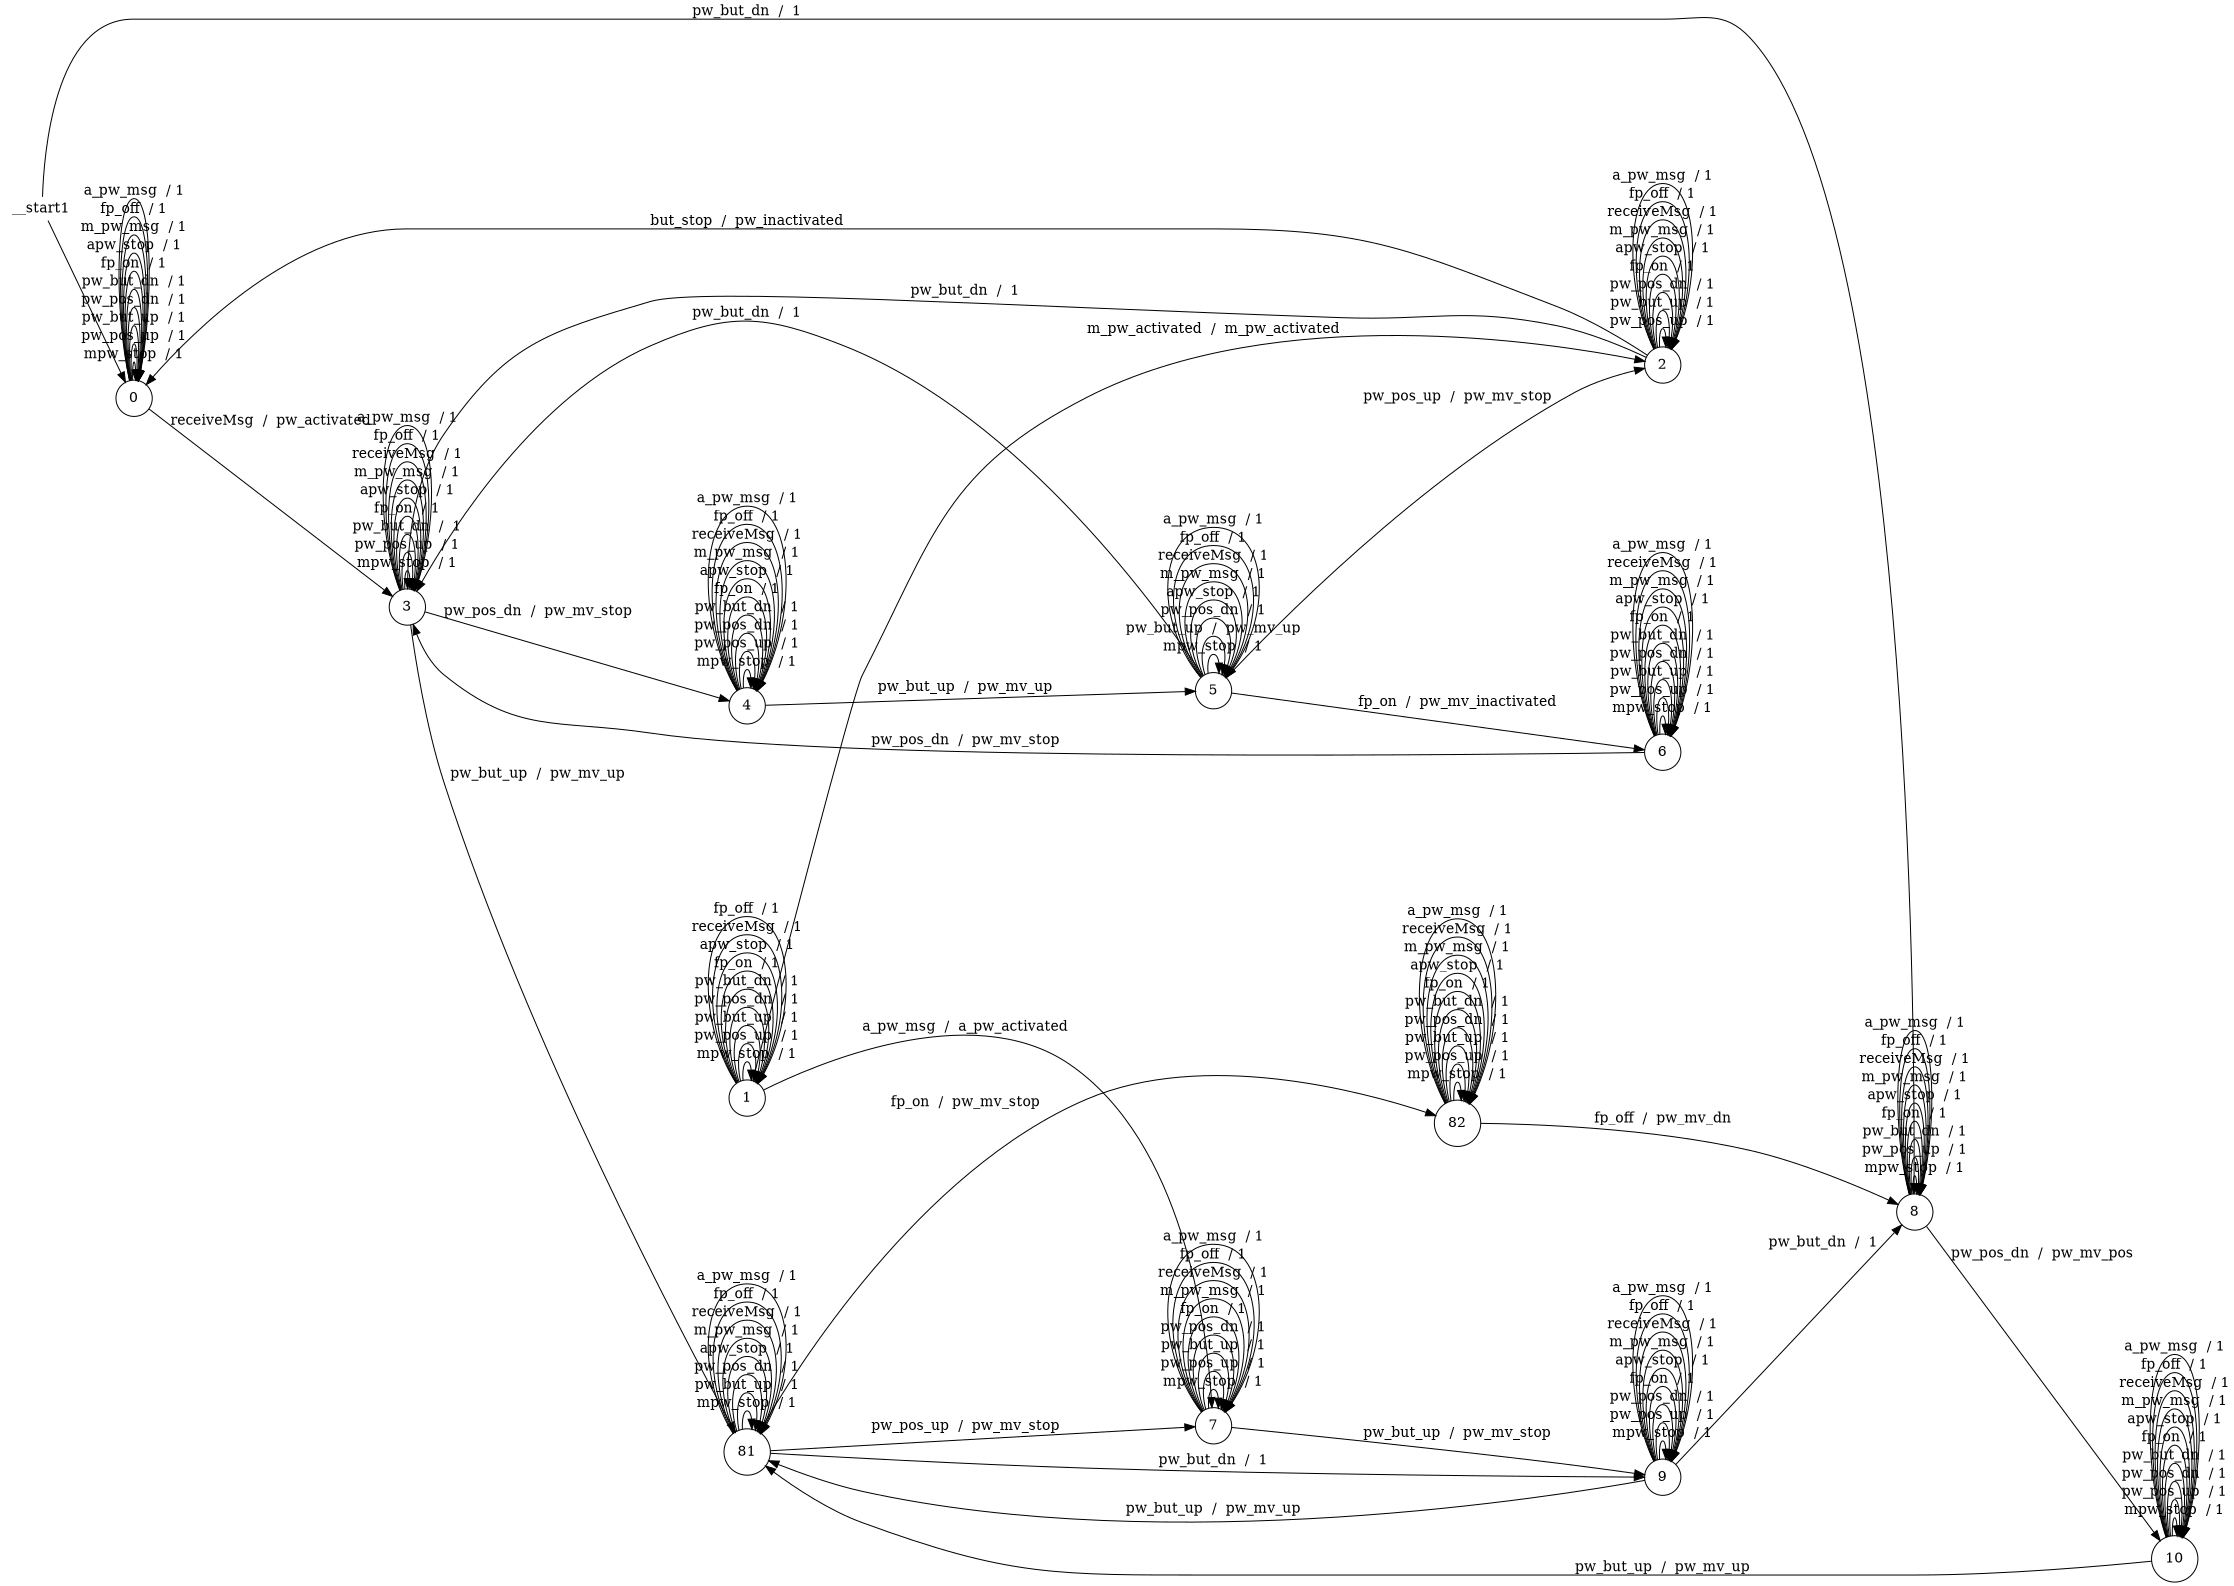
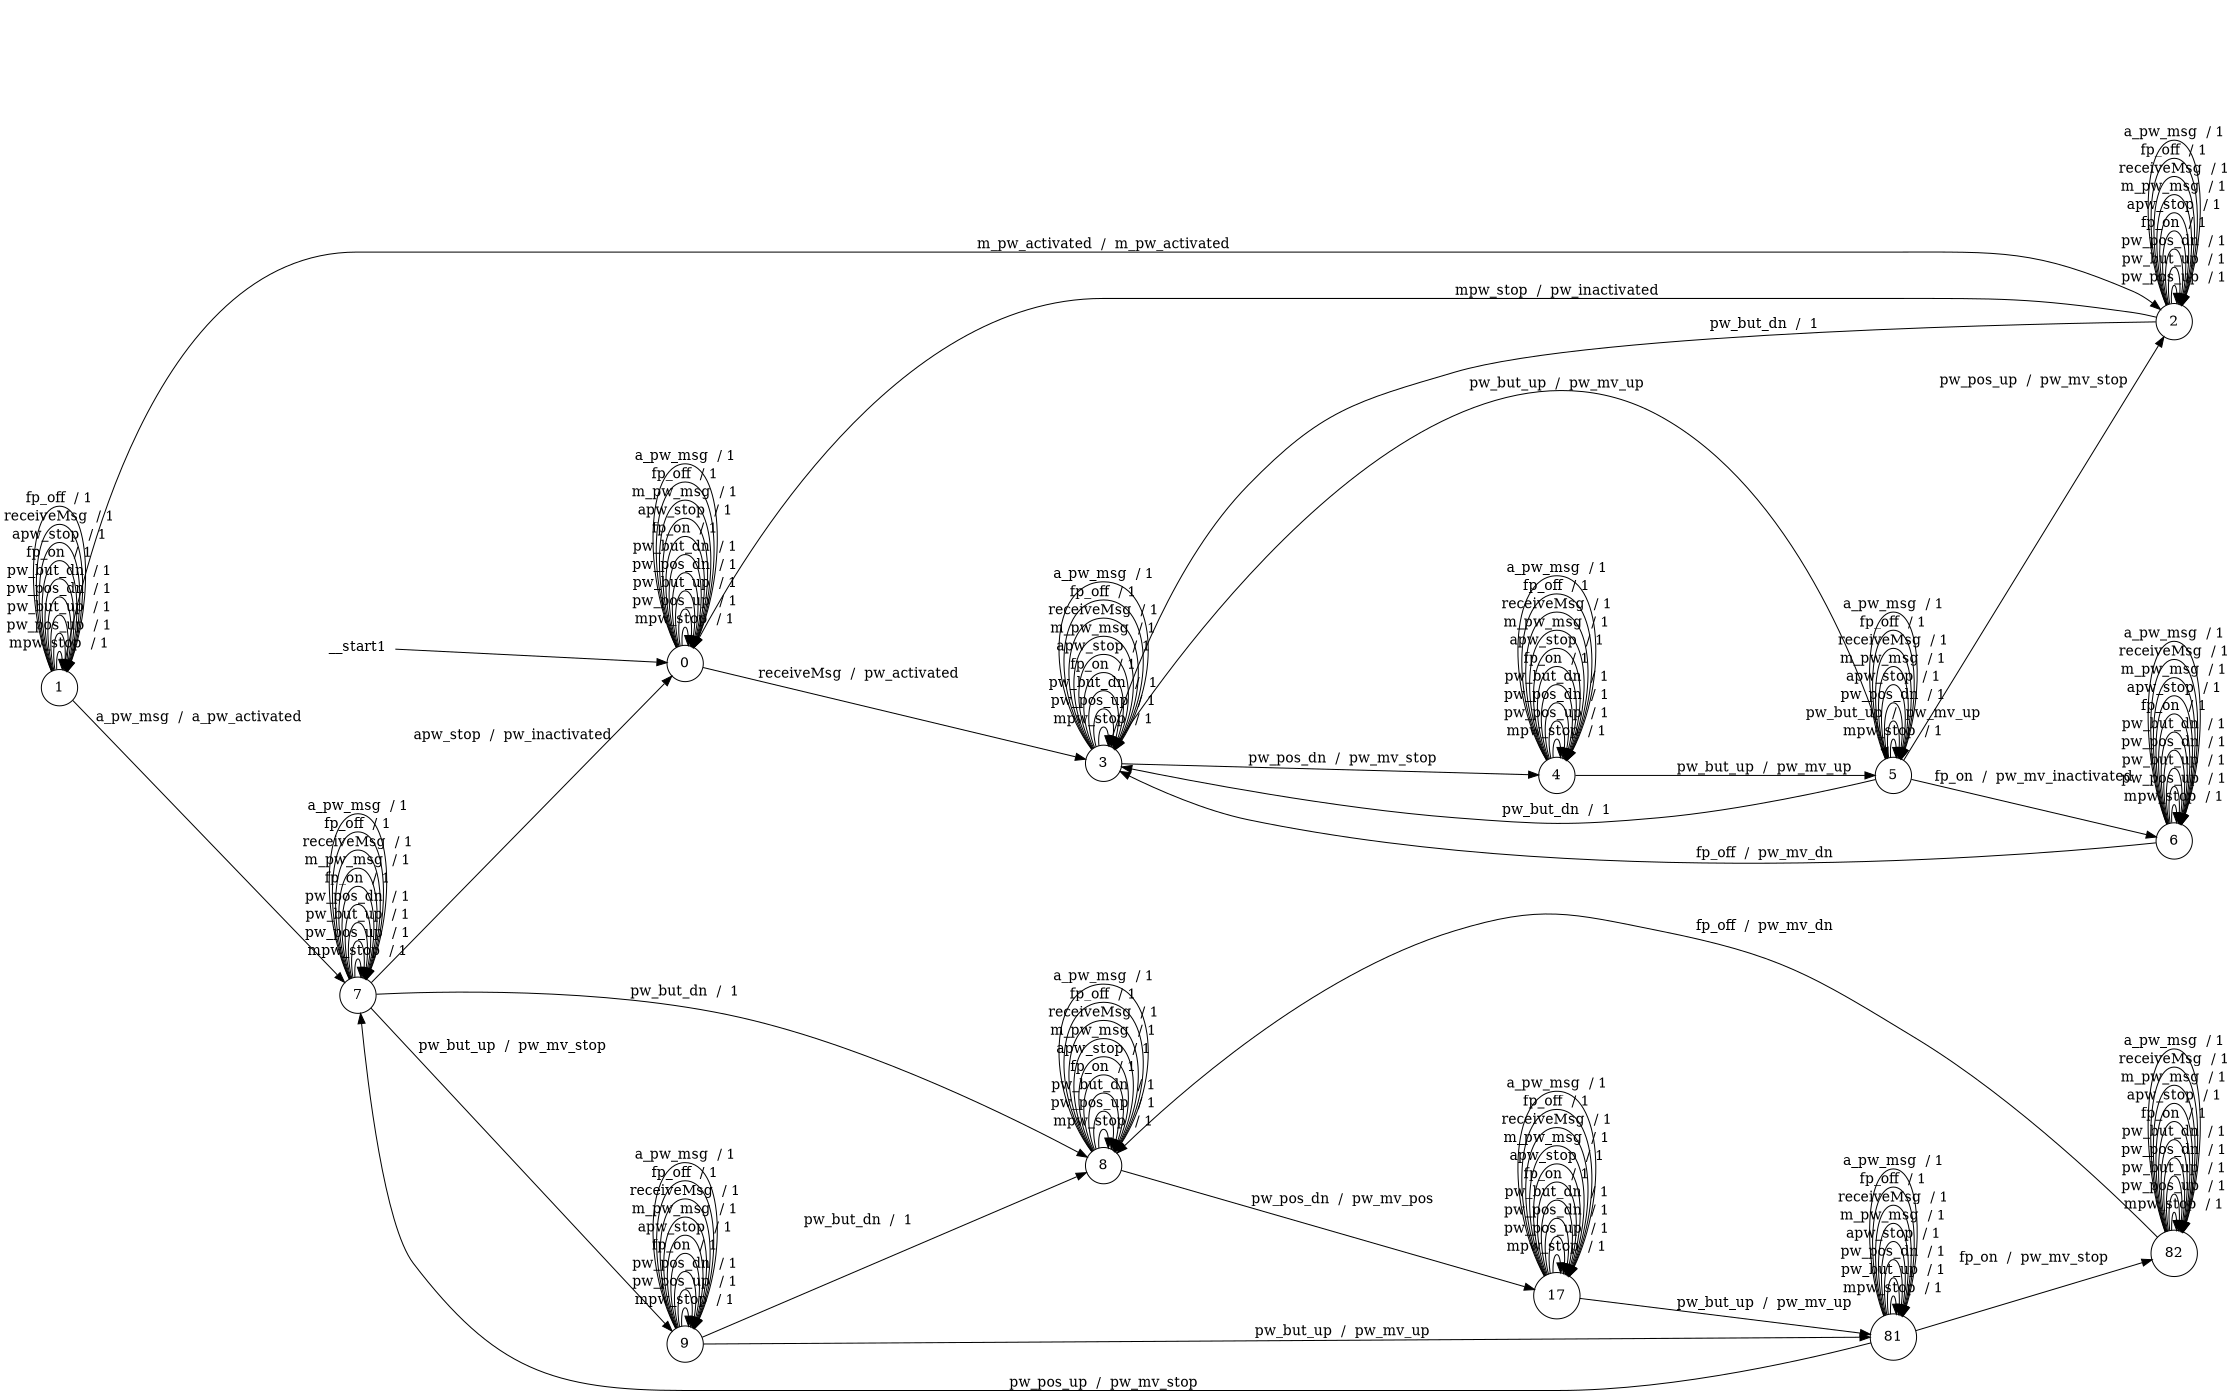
(1421, 19) -> (740, 1017)
(747, 221) -> (1557, 291)
(965, 741) -> (1765, 854)
none -> (518, 833)
(541, 1035) -> (1522, 398)
(1202, 1471) -> none
(2175, 1559) -> (1557, 1296)
